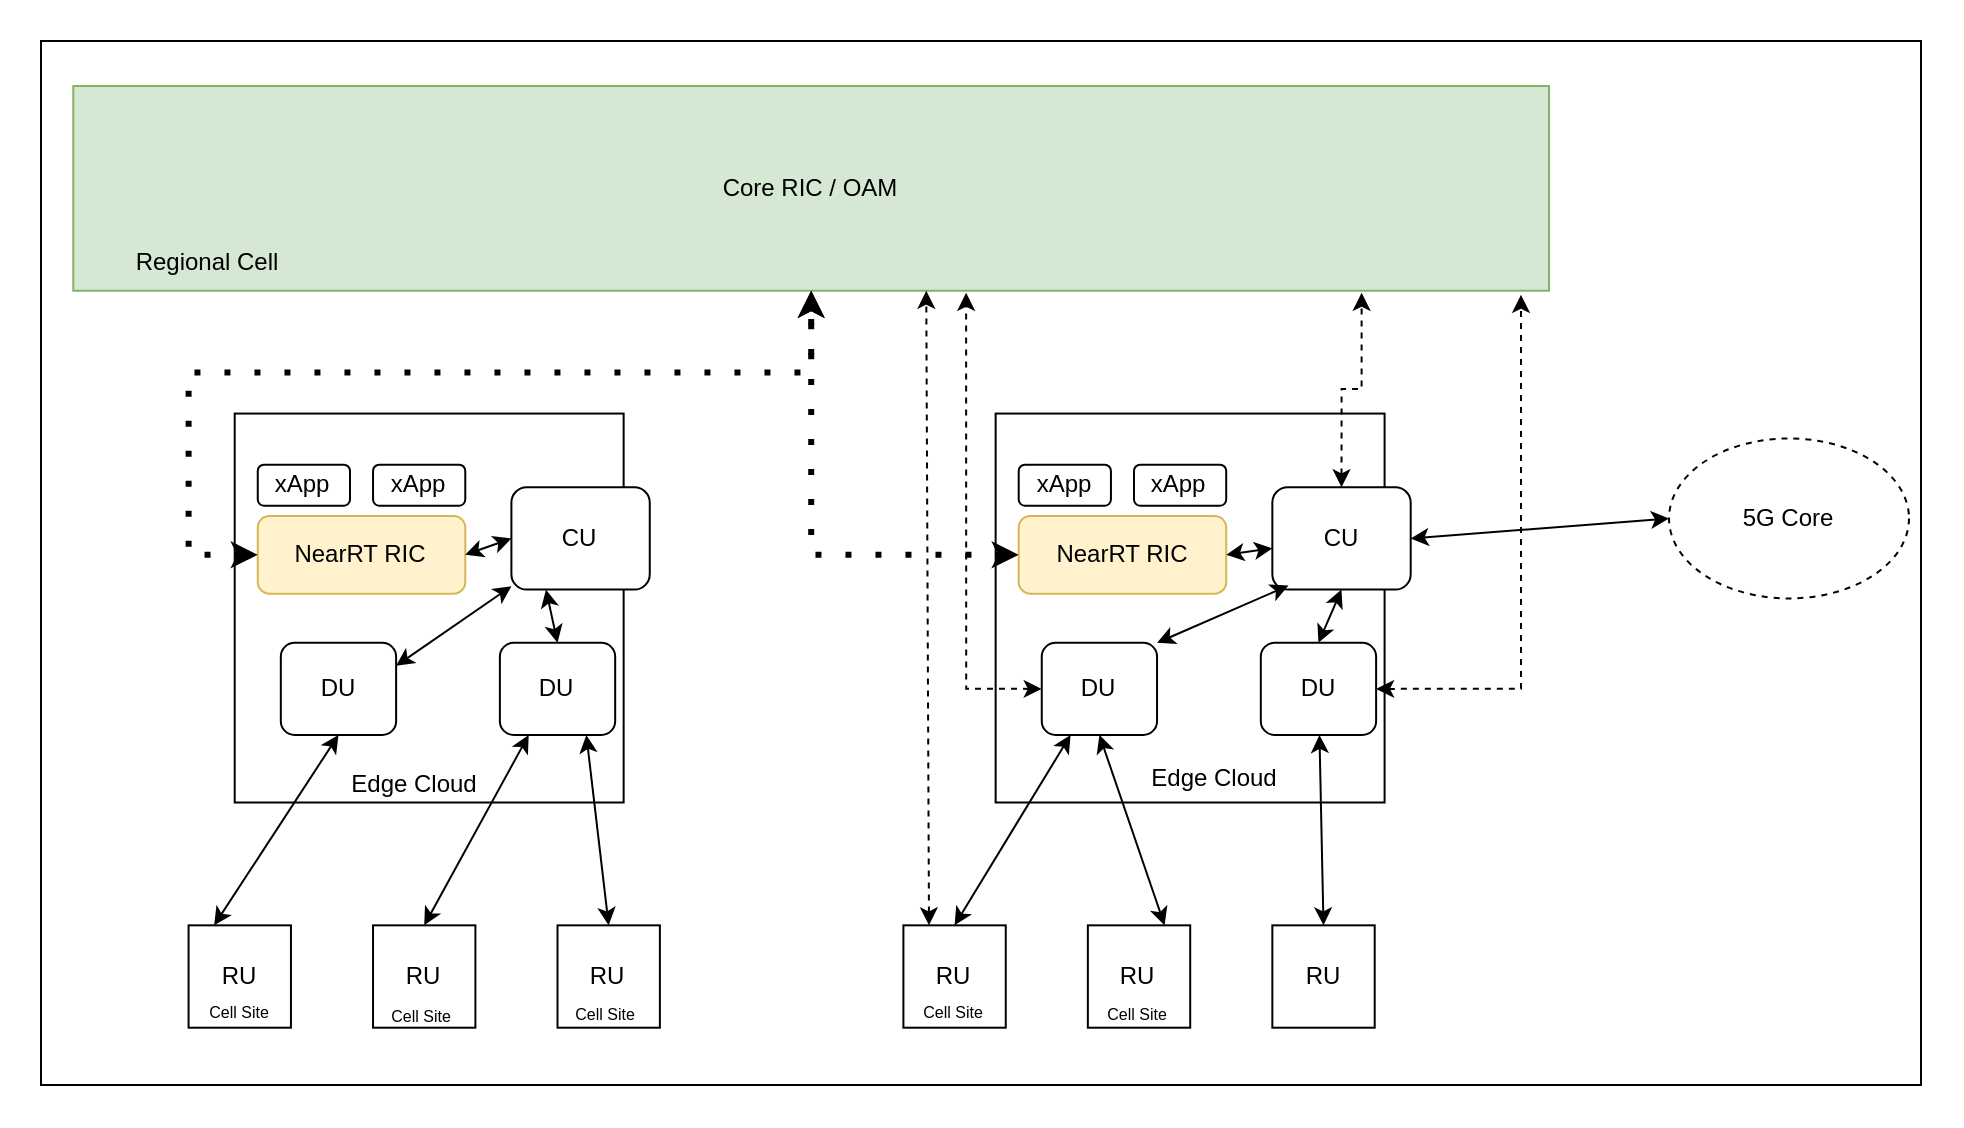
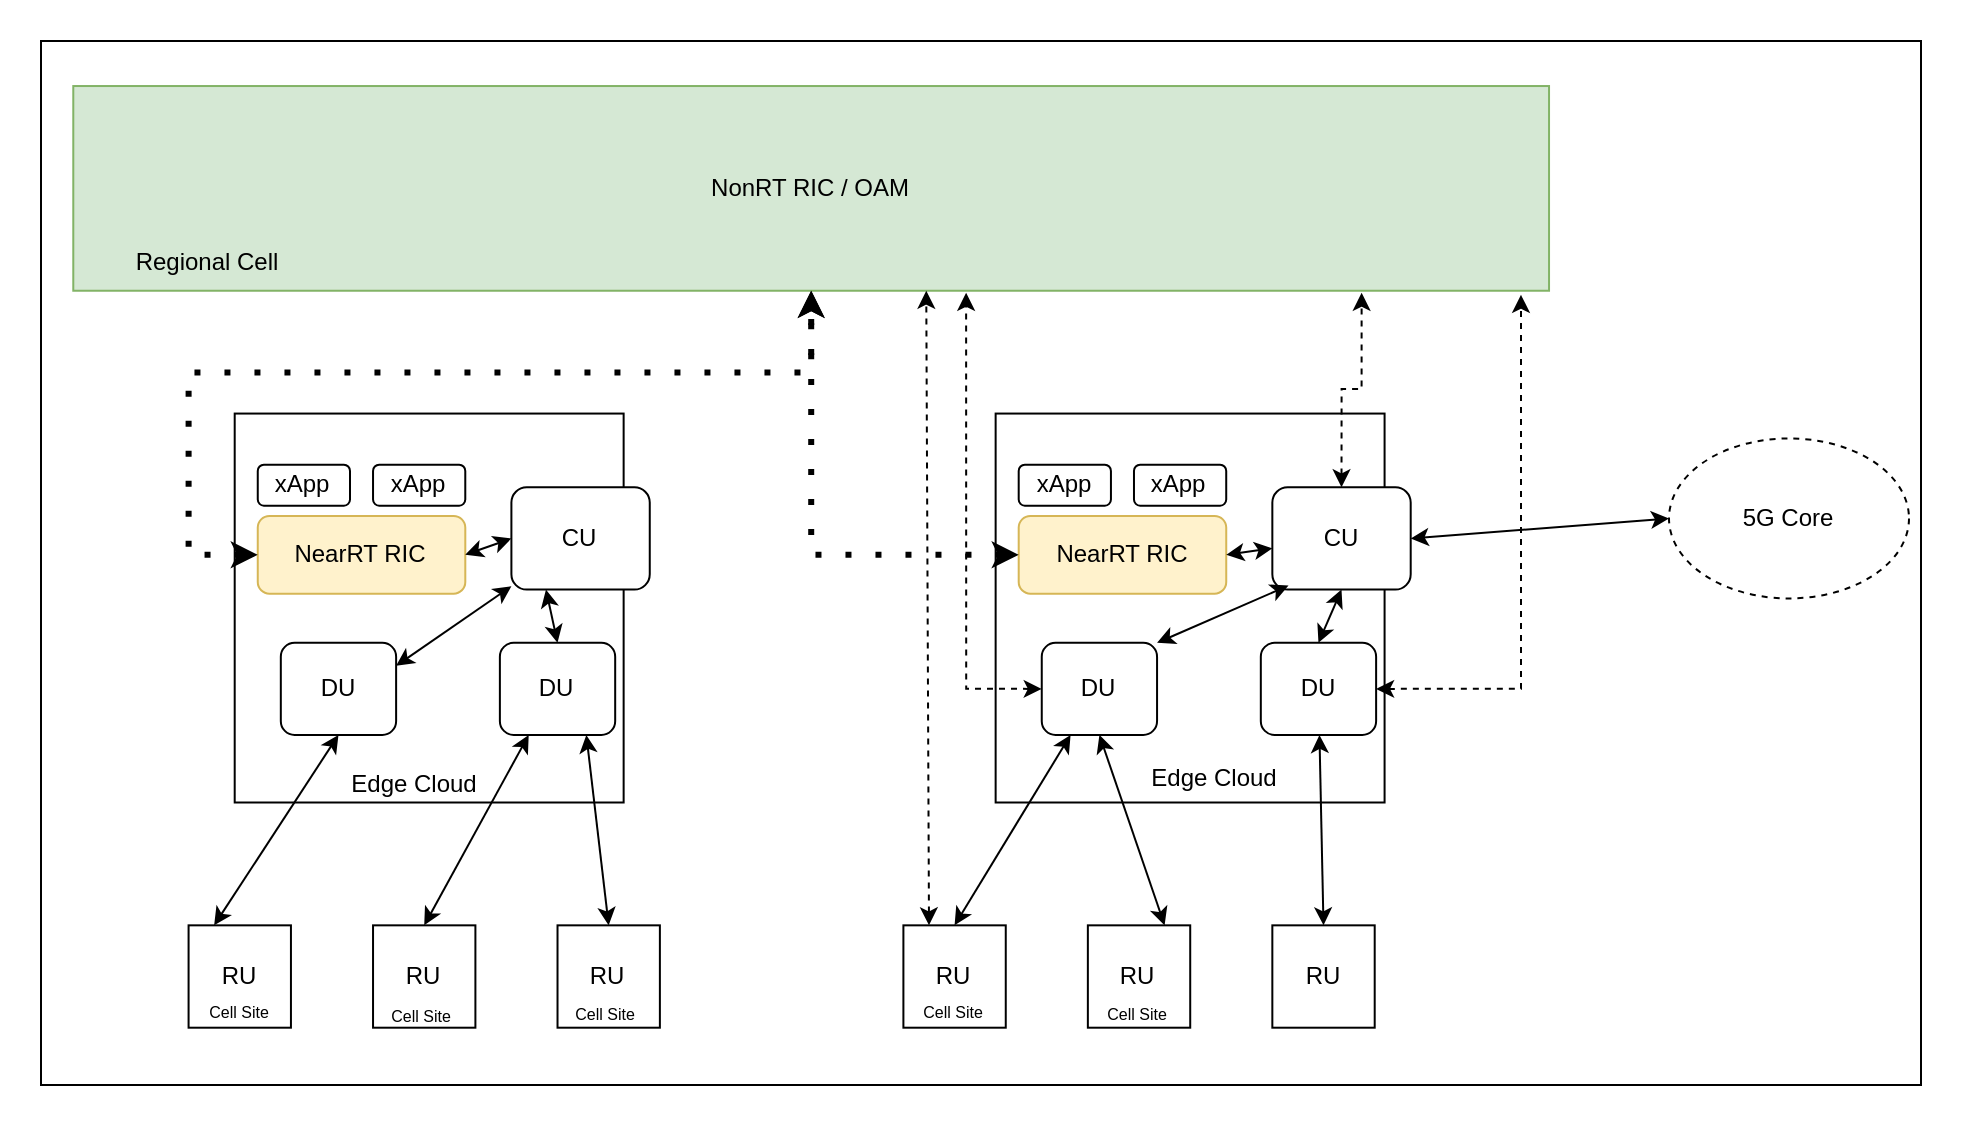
(811, 189) -> (811, 189)
